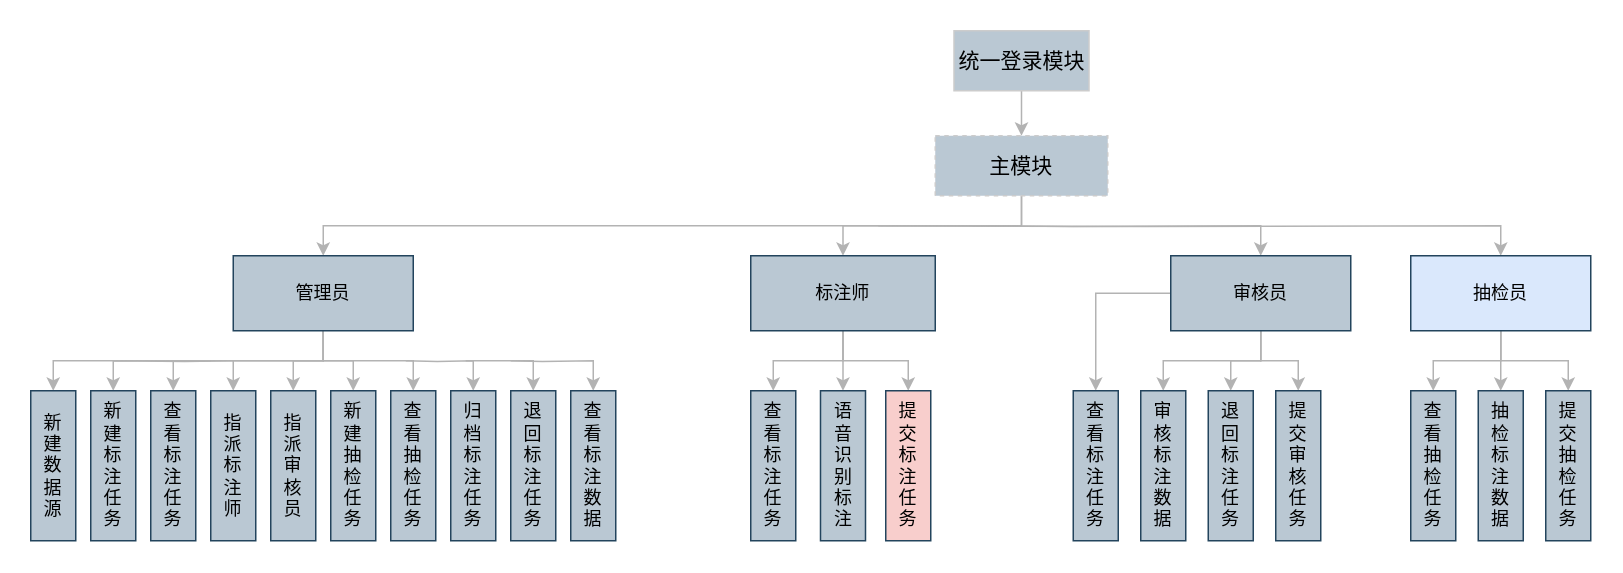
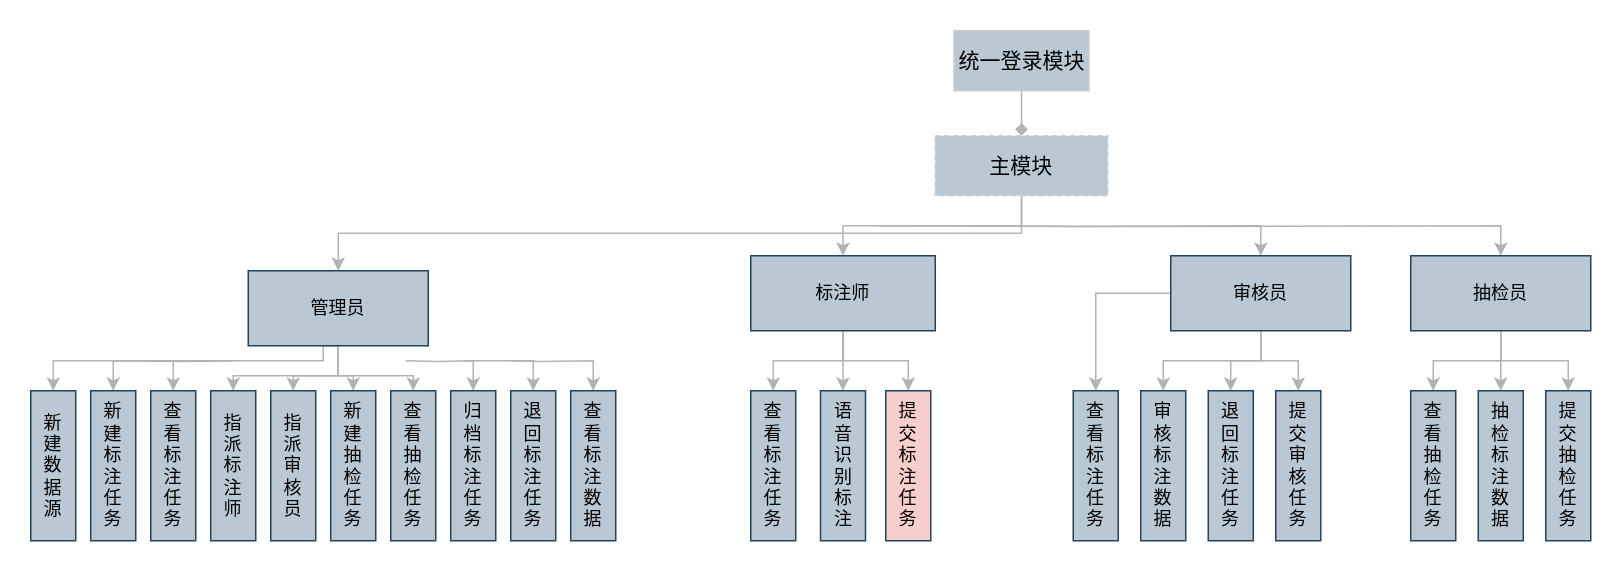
(1022, 124) -> (1022, 123)
(323, 293) -> (338, 308)
(1501, 293) -> (1501, 293)
